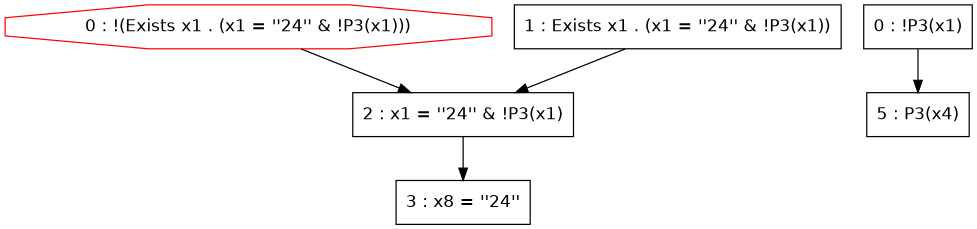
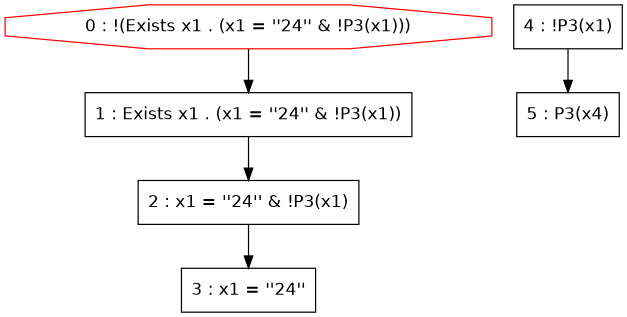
(918, 27) -> (568, 27)
(350, 68) -> (249, 65)
(463, 202) -> (249, 290)
